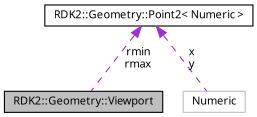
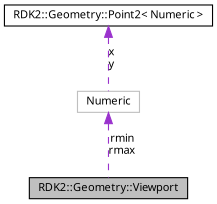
(113, 63) -> (108, 151)
